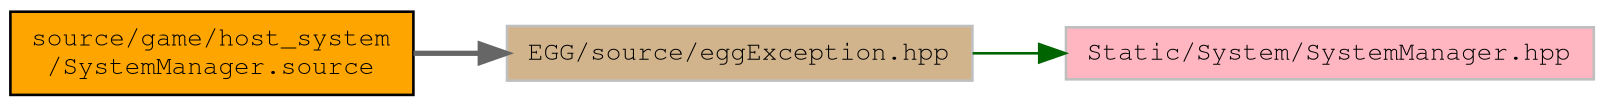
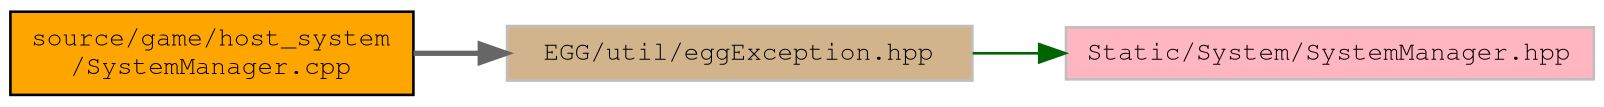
(212, 53) -> (212, 53)
(740, 53) -> (740, 53)
